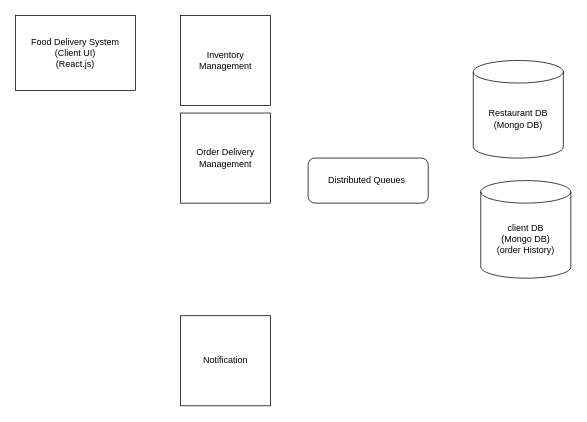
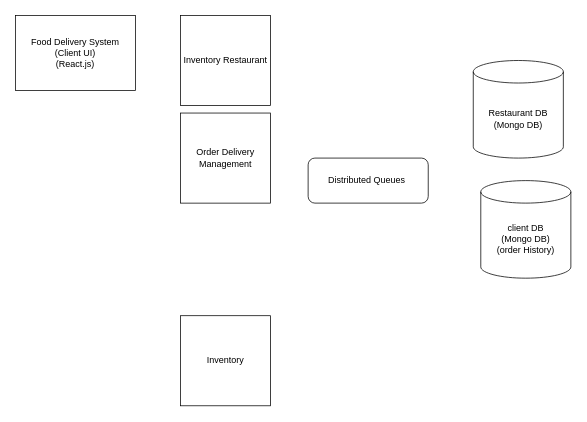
(225, 60) -> (225, 60)
(225, 360) -> (225, 360)
